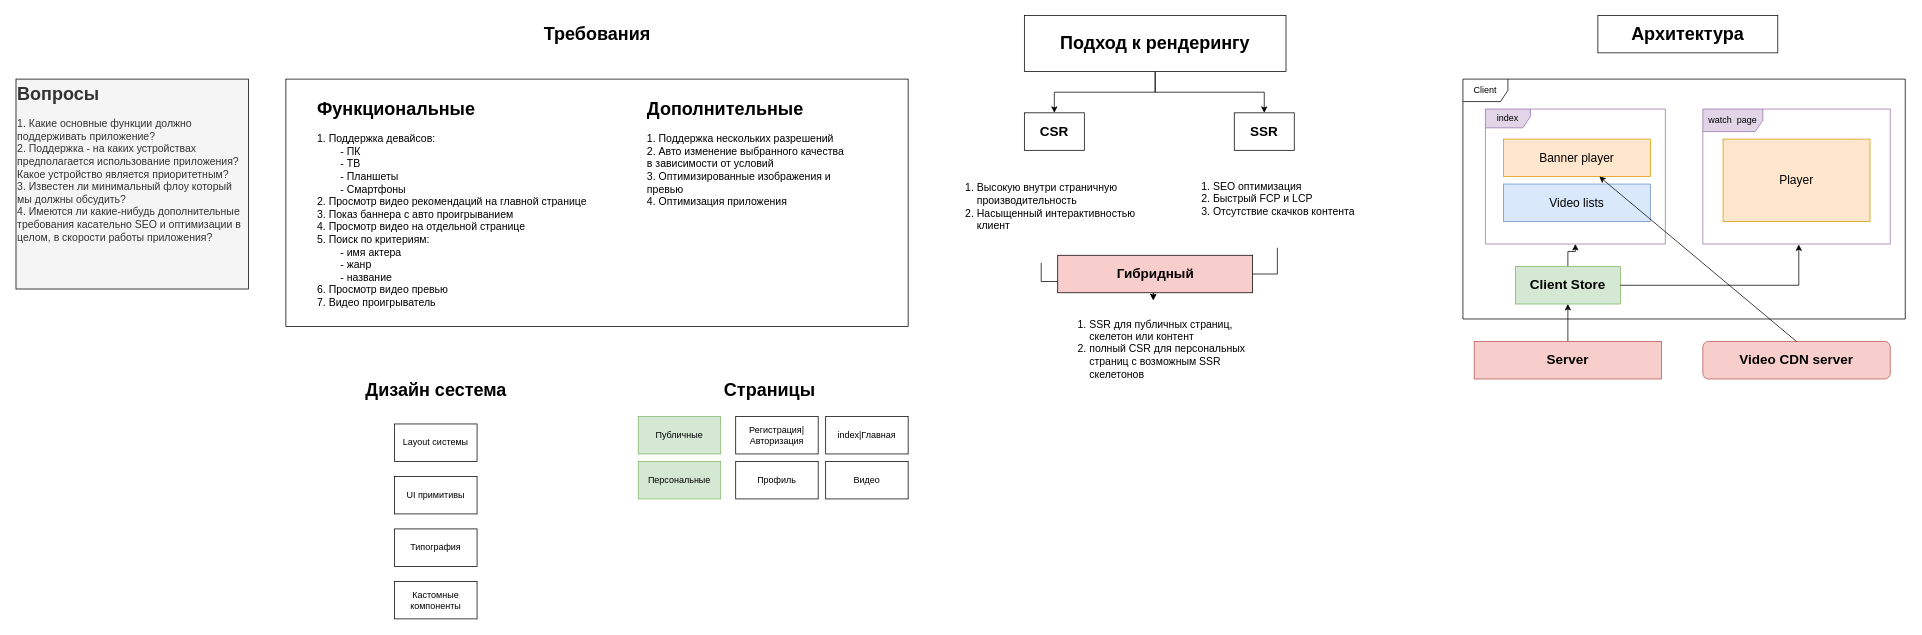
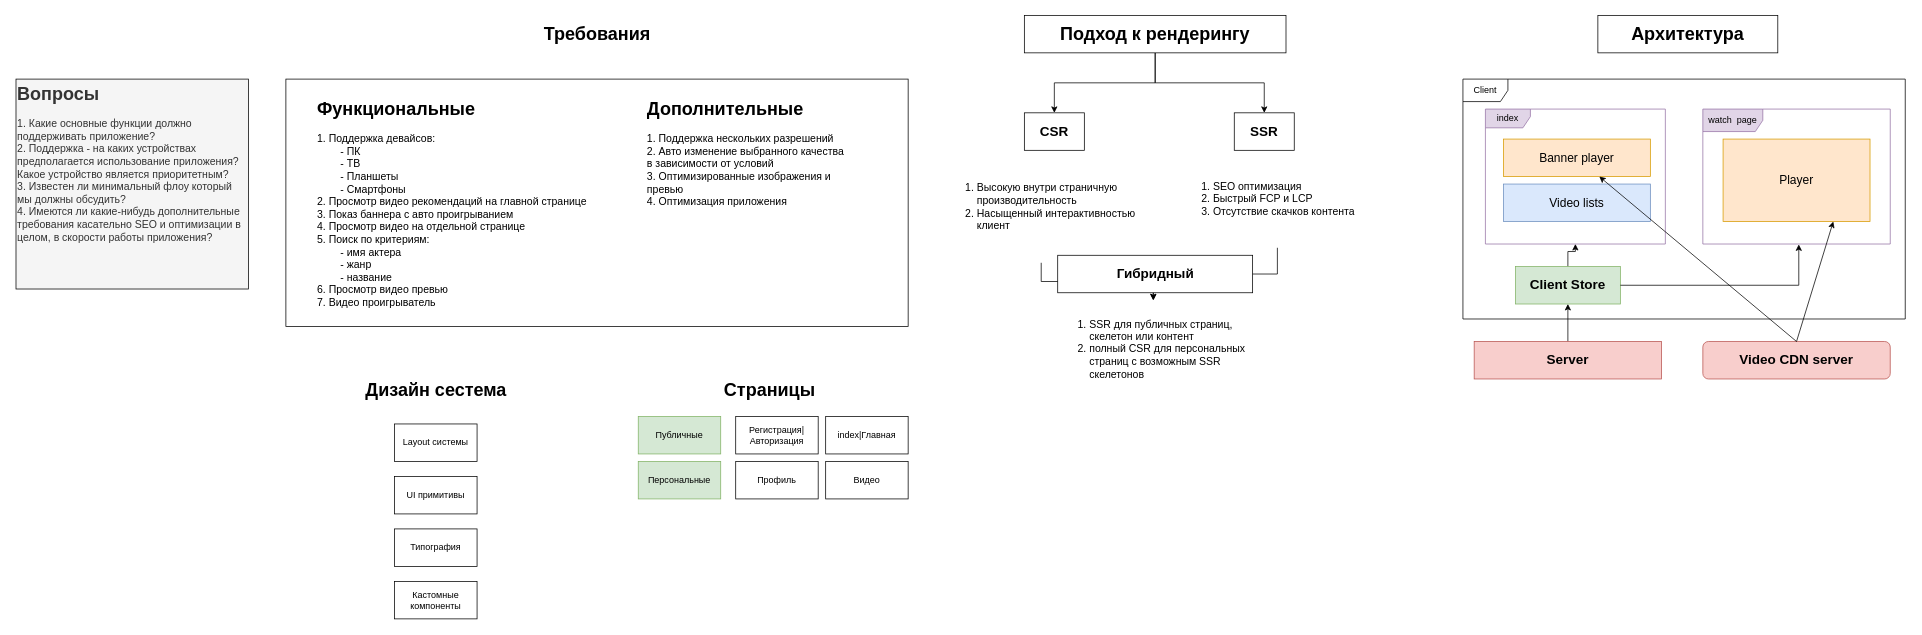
(1155, 44) -> (1155, 34)
(1155, 274) -> (1155, 274)
none -> (1815, 283)
